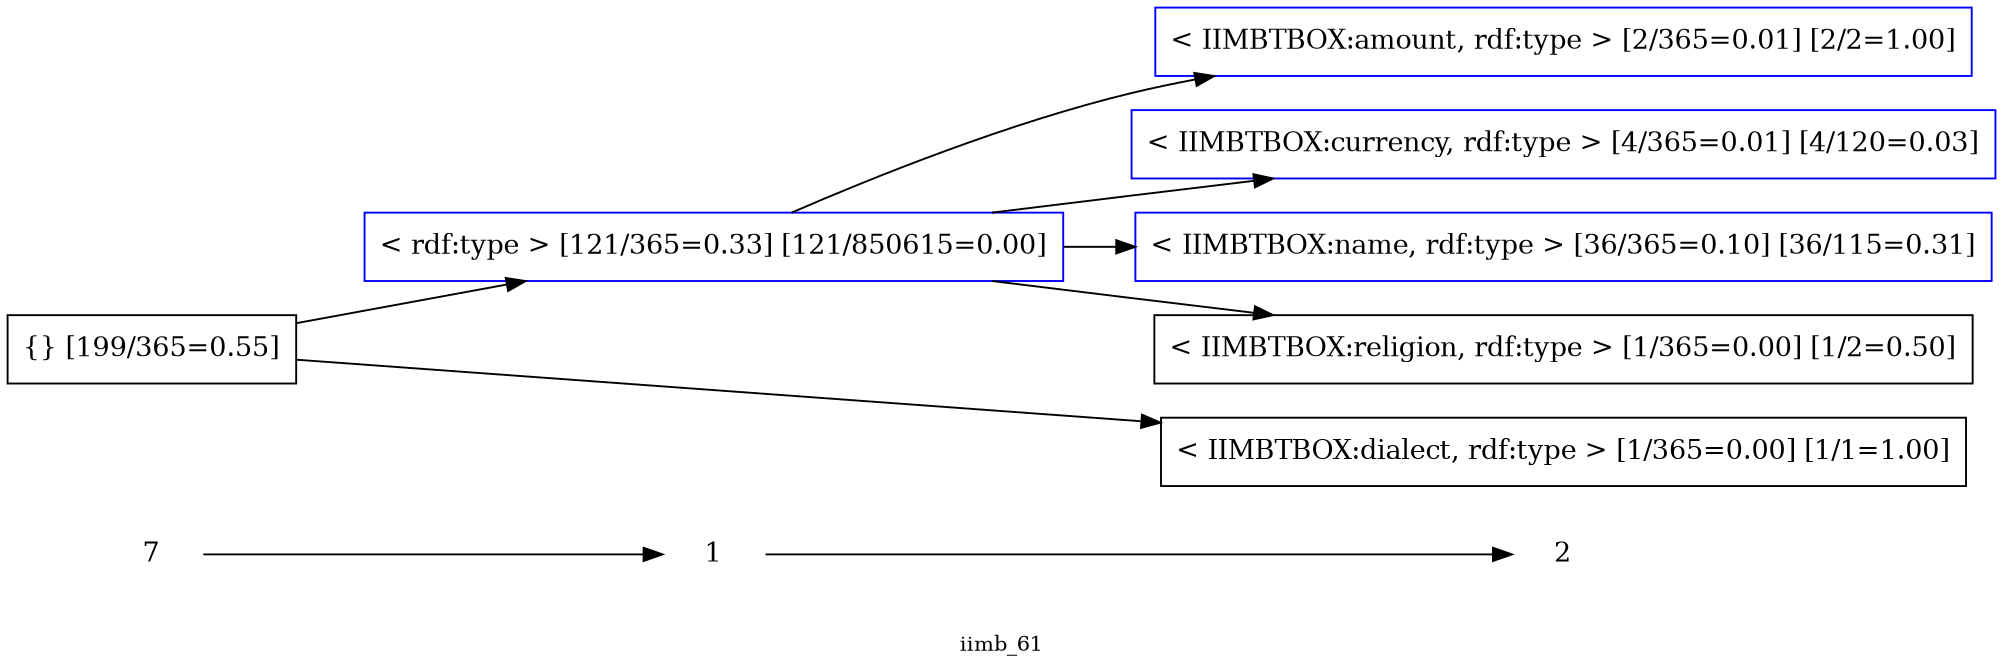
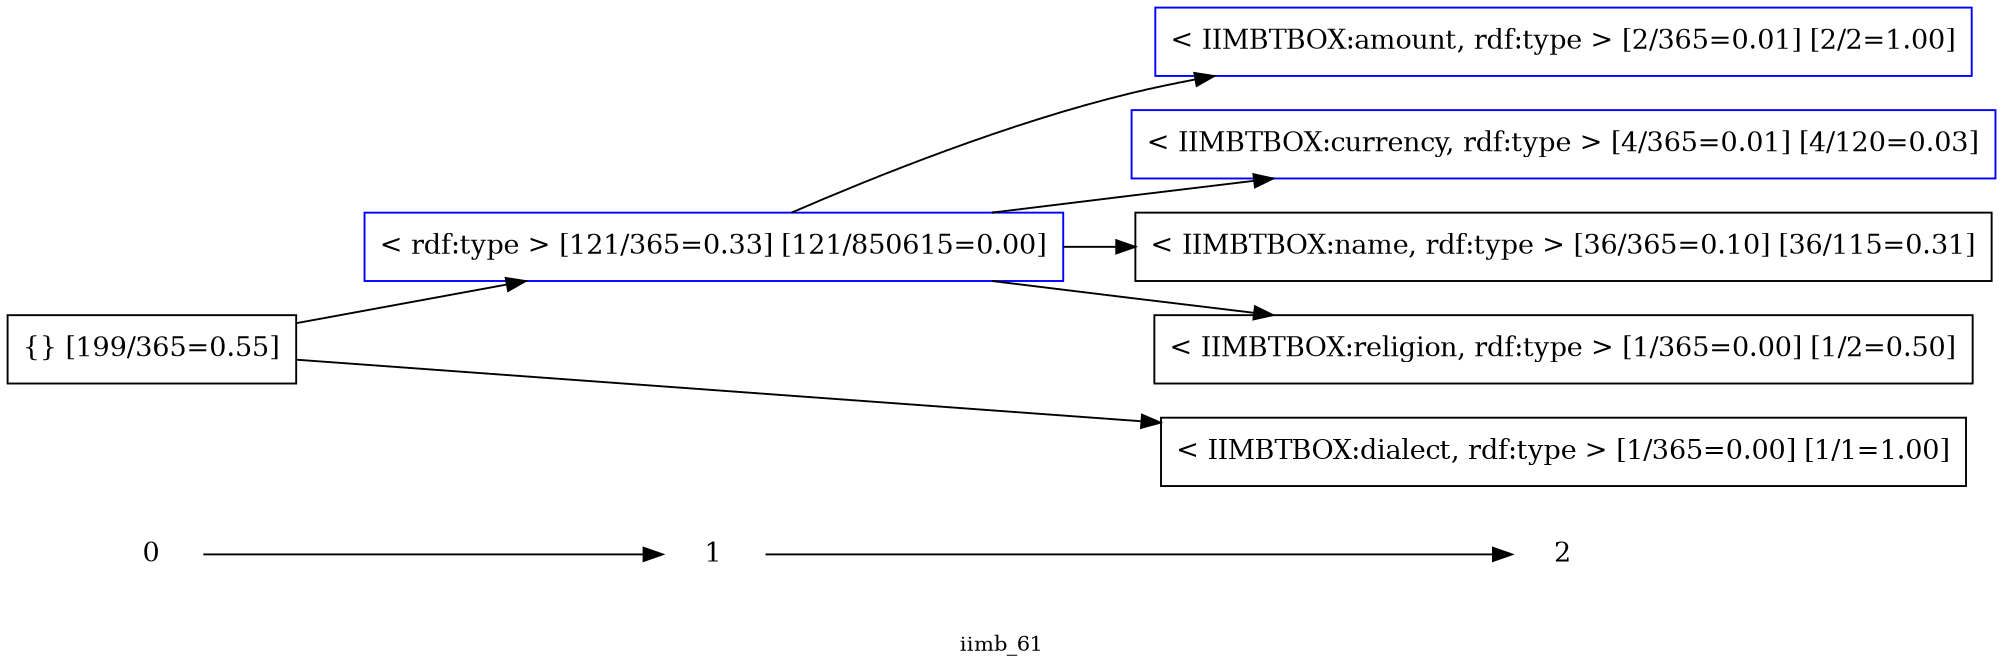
(1564, 247) -> (1564, 247)
(152, 554) -> (152, 554)
